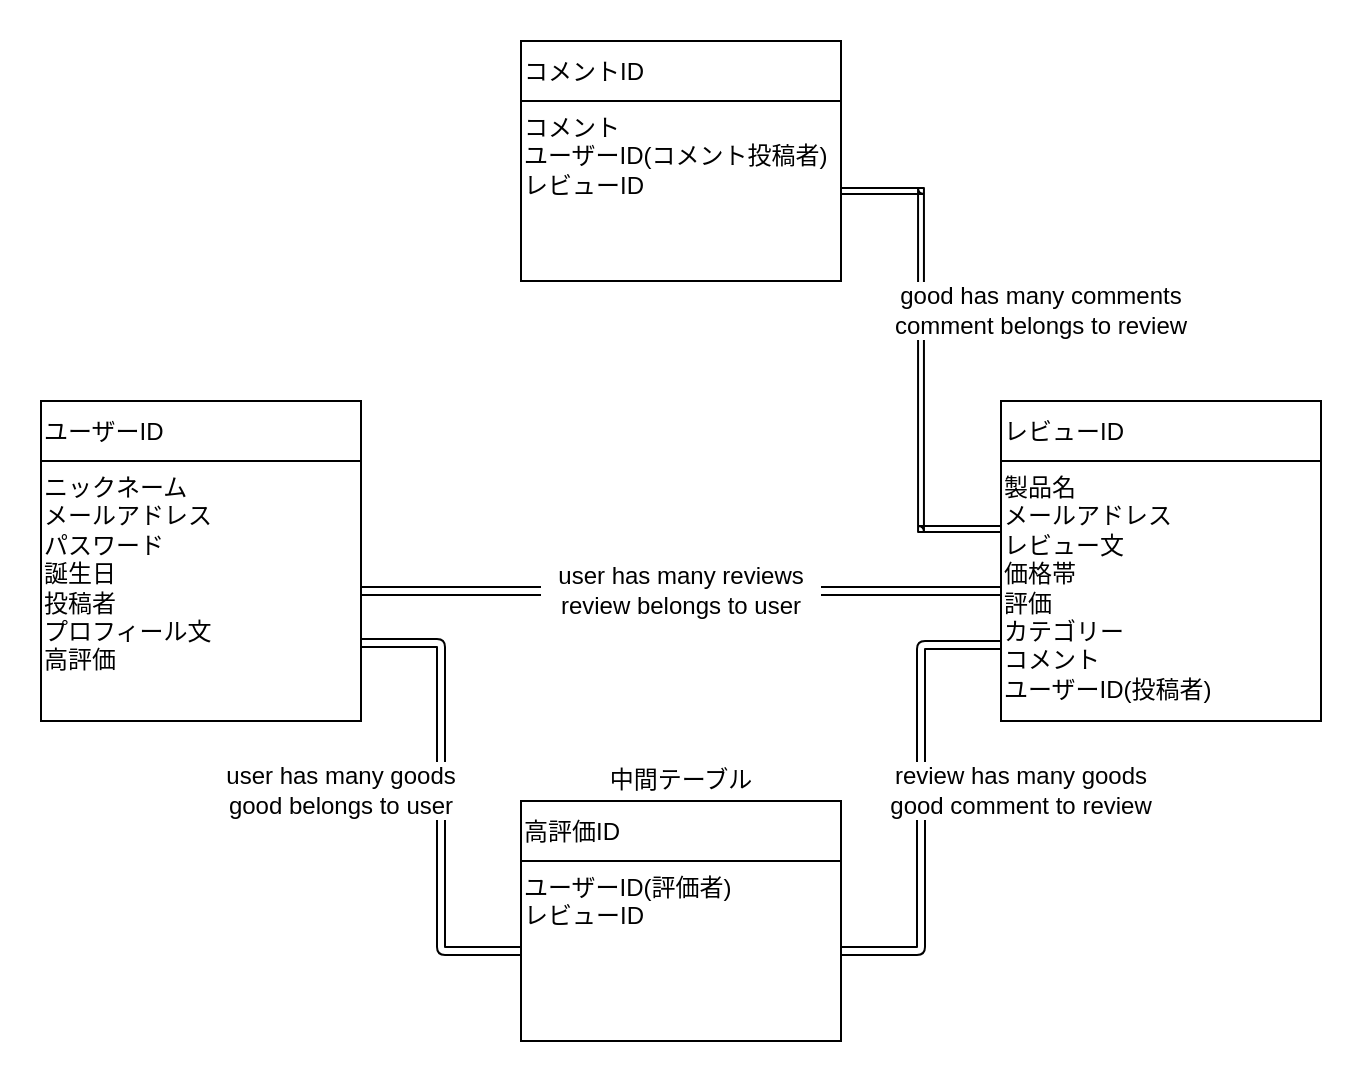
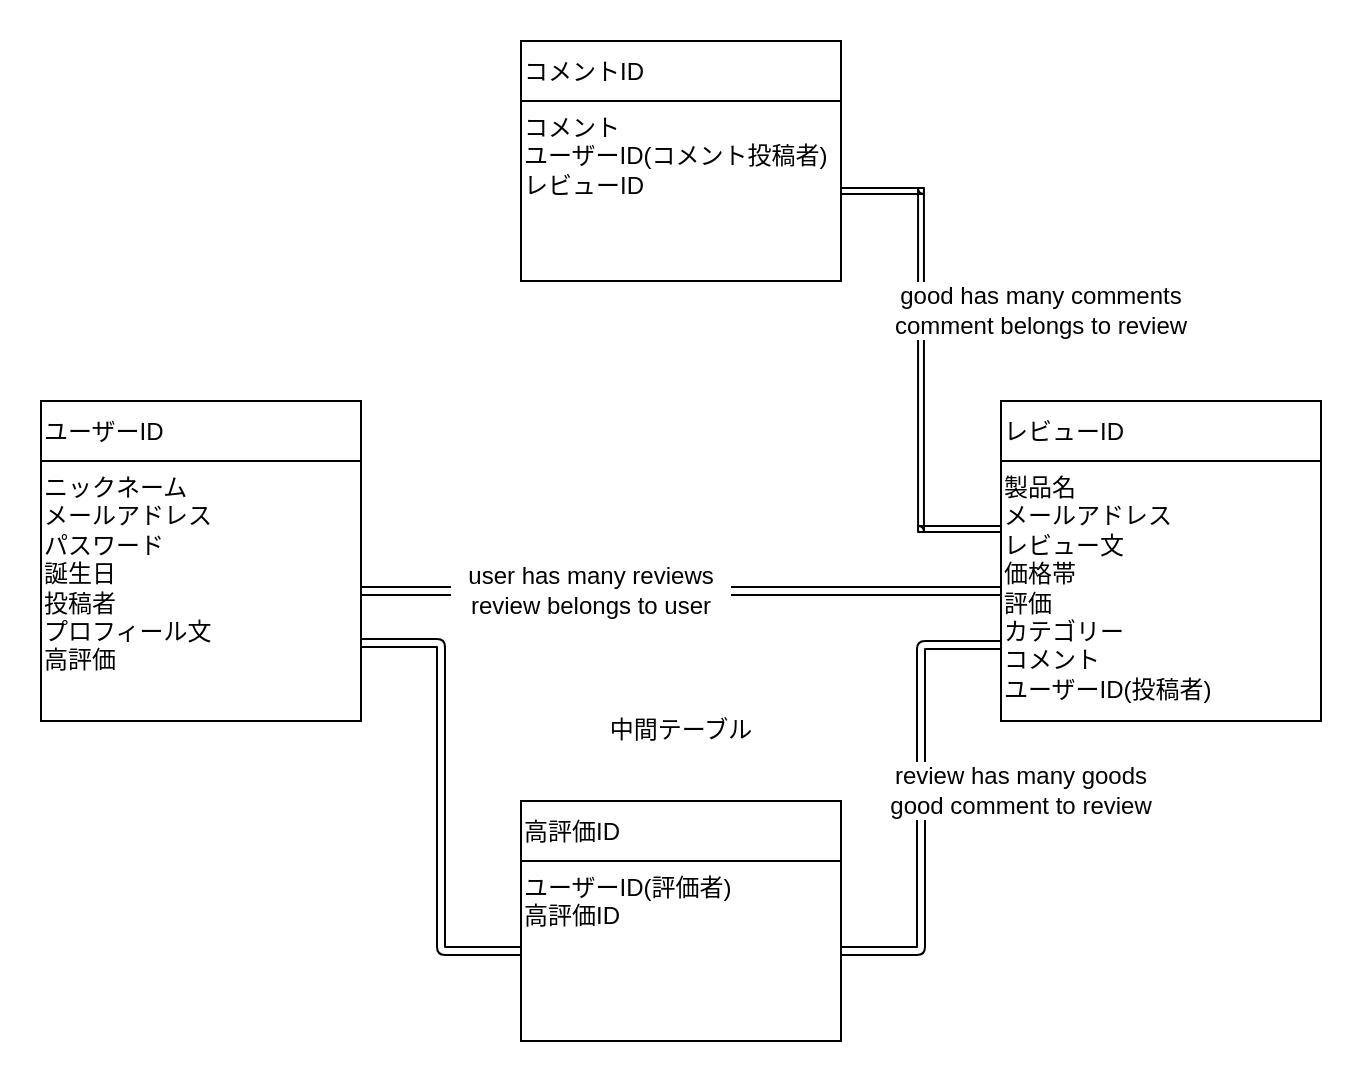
(681, 591) -> (591, 591)
(681, 781) -> (681, 731)
(341, 791) -> none
(636, 904) -> (636, 904)
